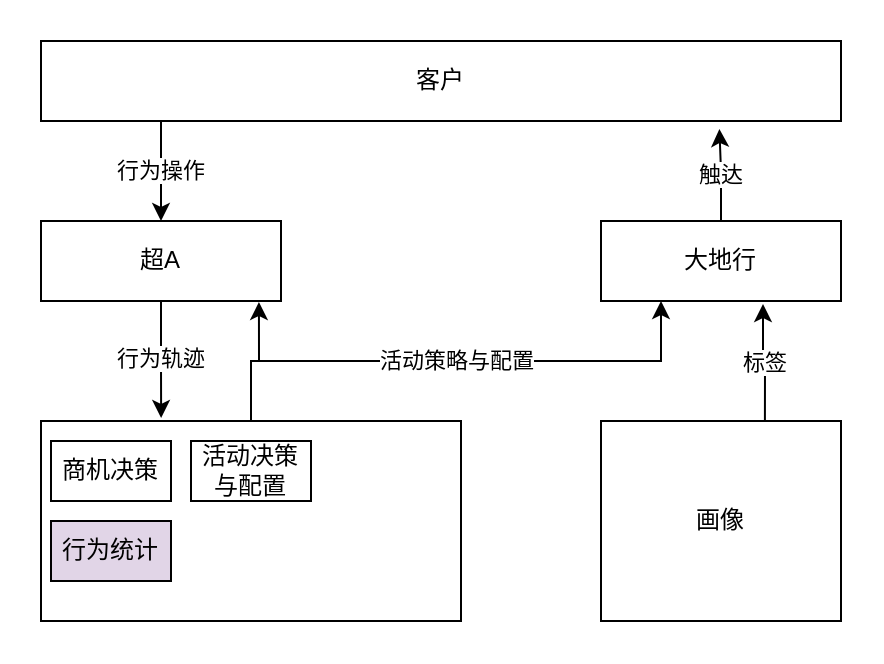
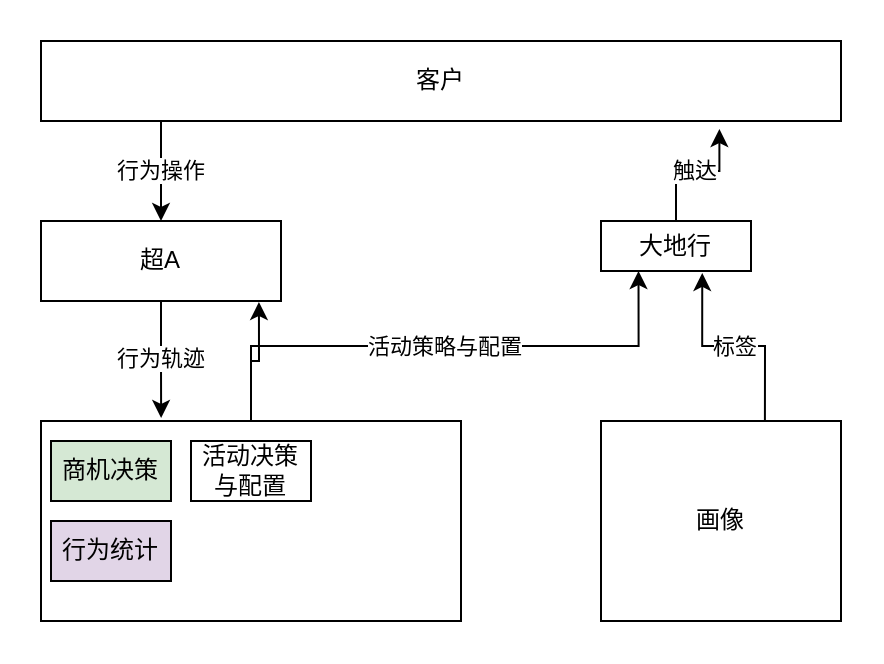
(721, 261) -> (676, 246)
(111, 471) -> (111, 471)
